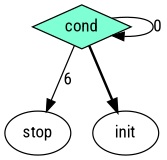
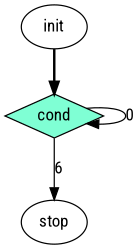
(101, 73) -> (54, 65)
